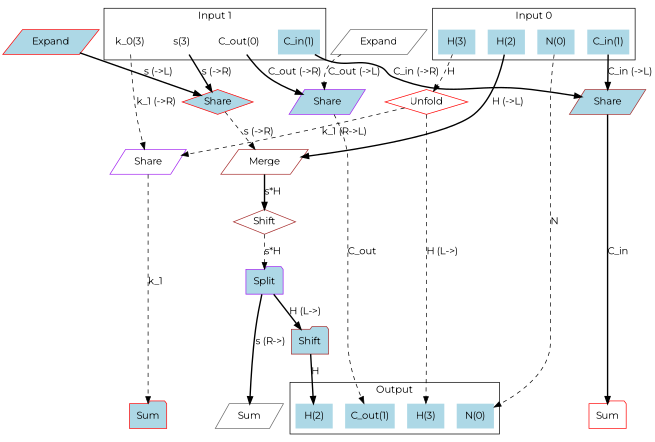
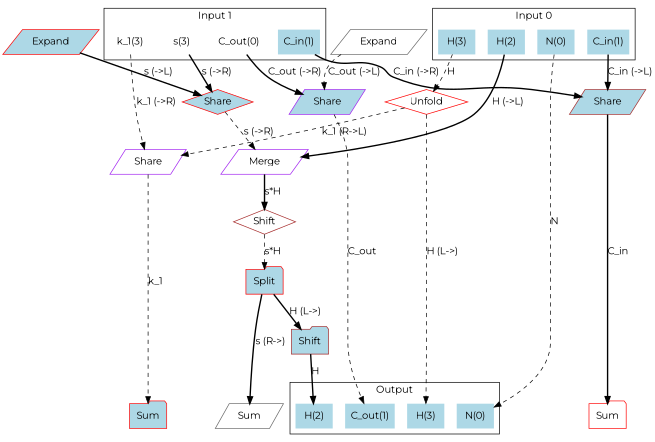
(130, 42) -> (130, 42)
(265, 162) -> (265, 162)
(265, 282) -> (265, 282)
